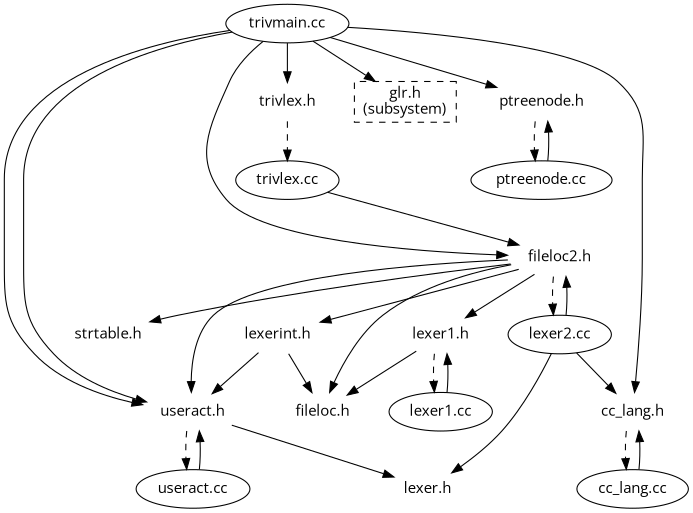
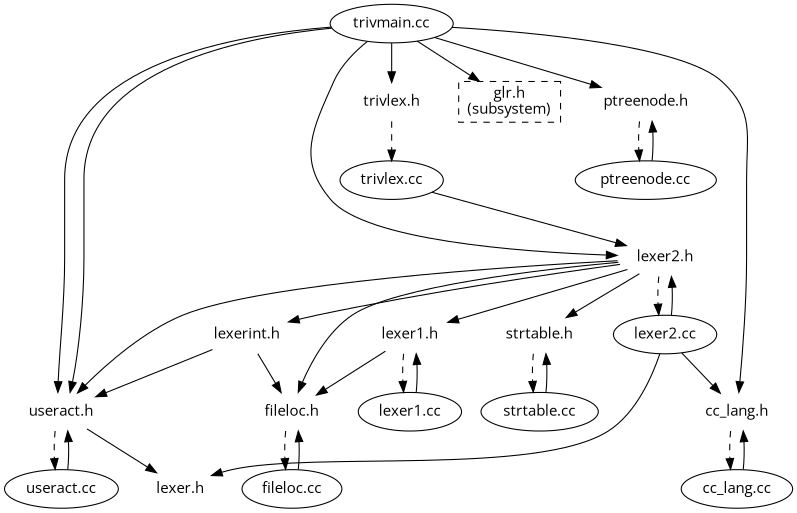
(560, 257) -> (665, 257)
none -> (540, 412)
none -> (292, 489)
